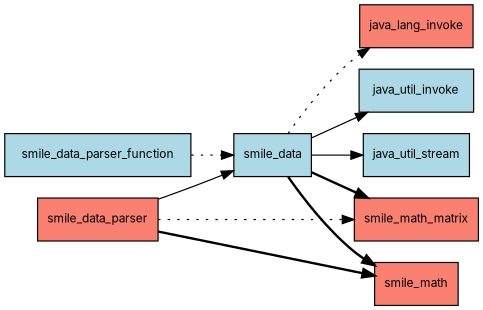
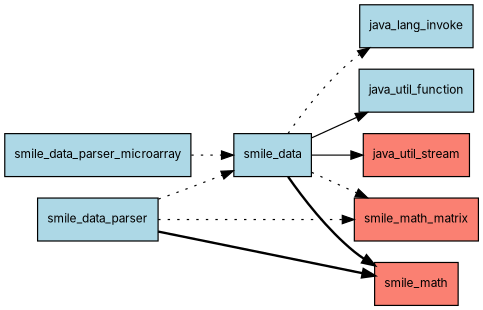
(416, 26) -> (416, 26)
(416, 91) -> (416, 91)
(98, 155) -> (98, 155)
(416, 155) -> (416, 155)
(334, 183) -> (334, 183)
(190, 187) -> (190, 187)
(98, 220) -> (98, 220)
